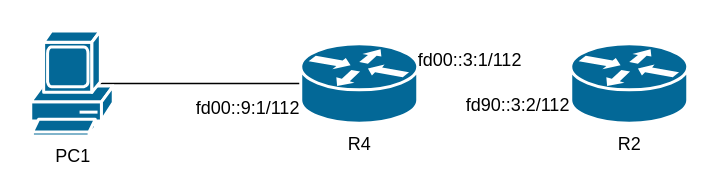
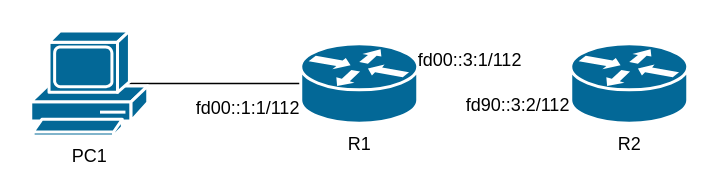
(72, 83) -> (89, 83)
(248, 109) -> (248, 109)
(360, 145) -> (360, 145)
